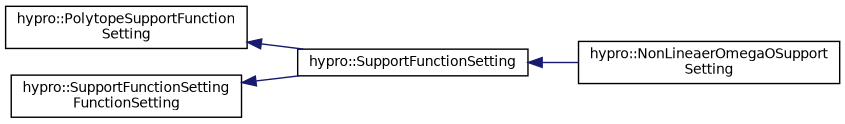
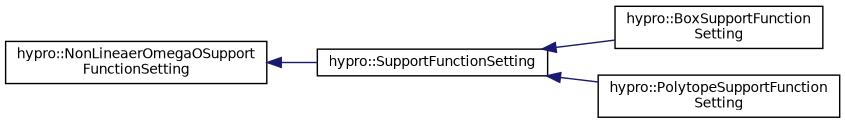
(282, 47) -> (579, 80)
(709, 62) -> (719, 27)
(126, 96) -> (136, 62)
